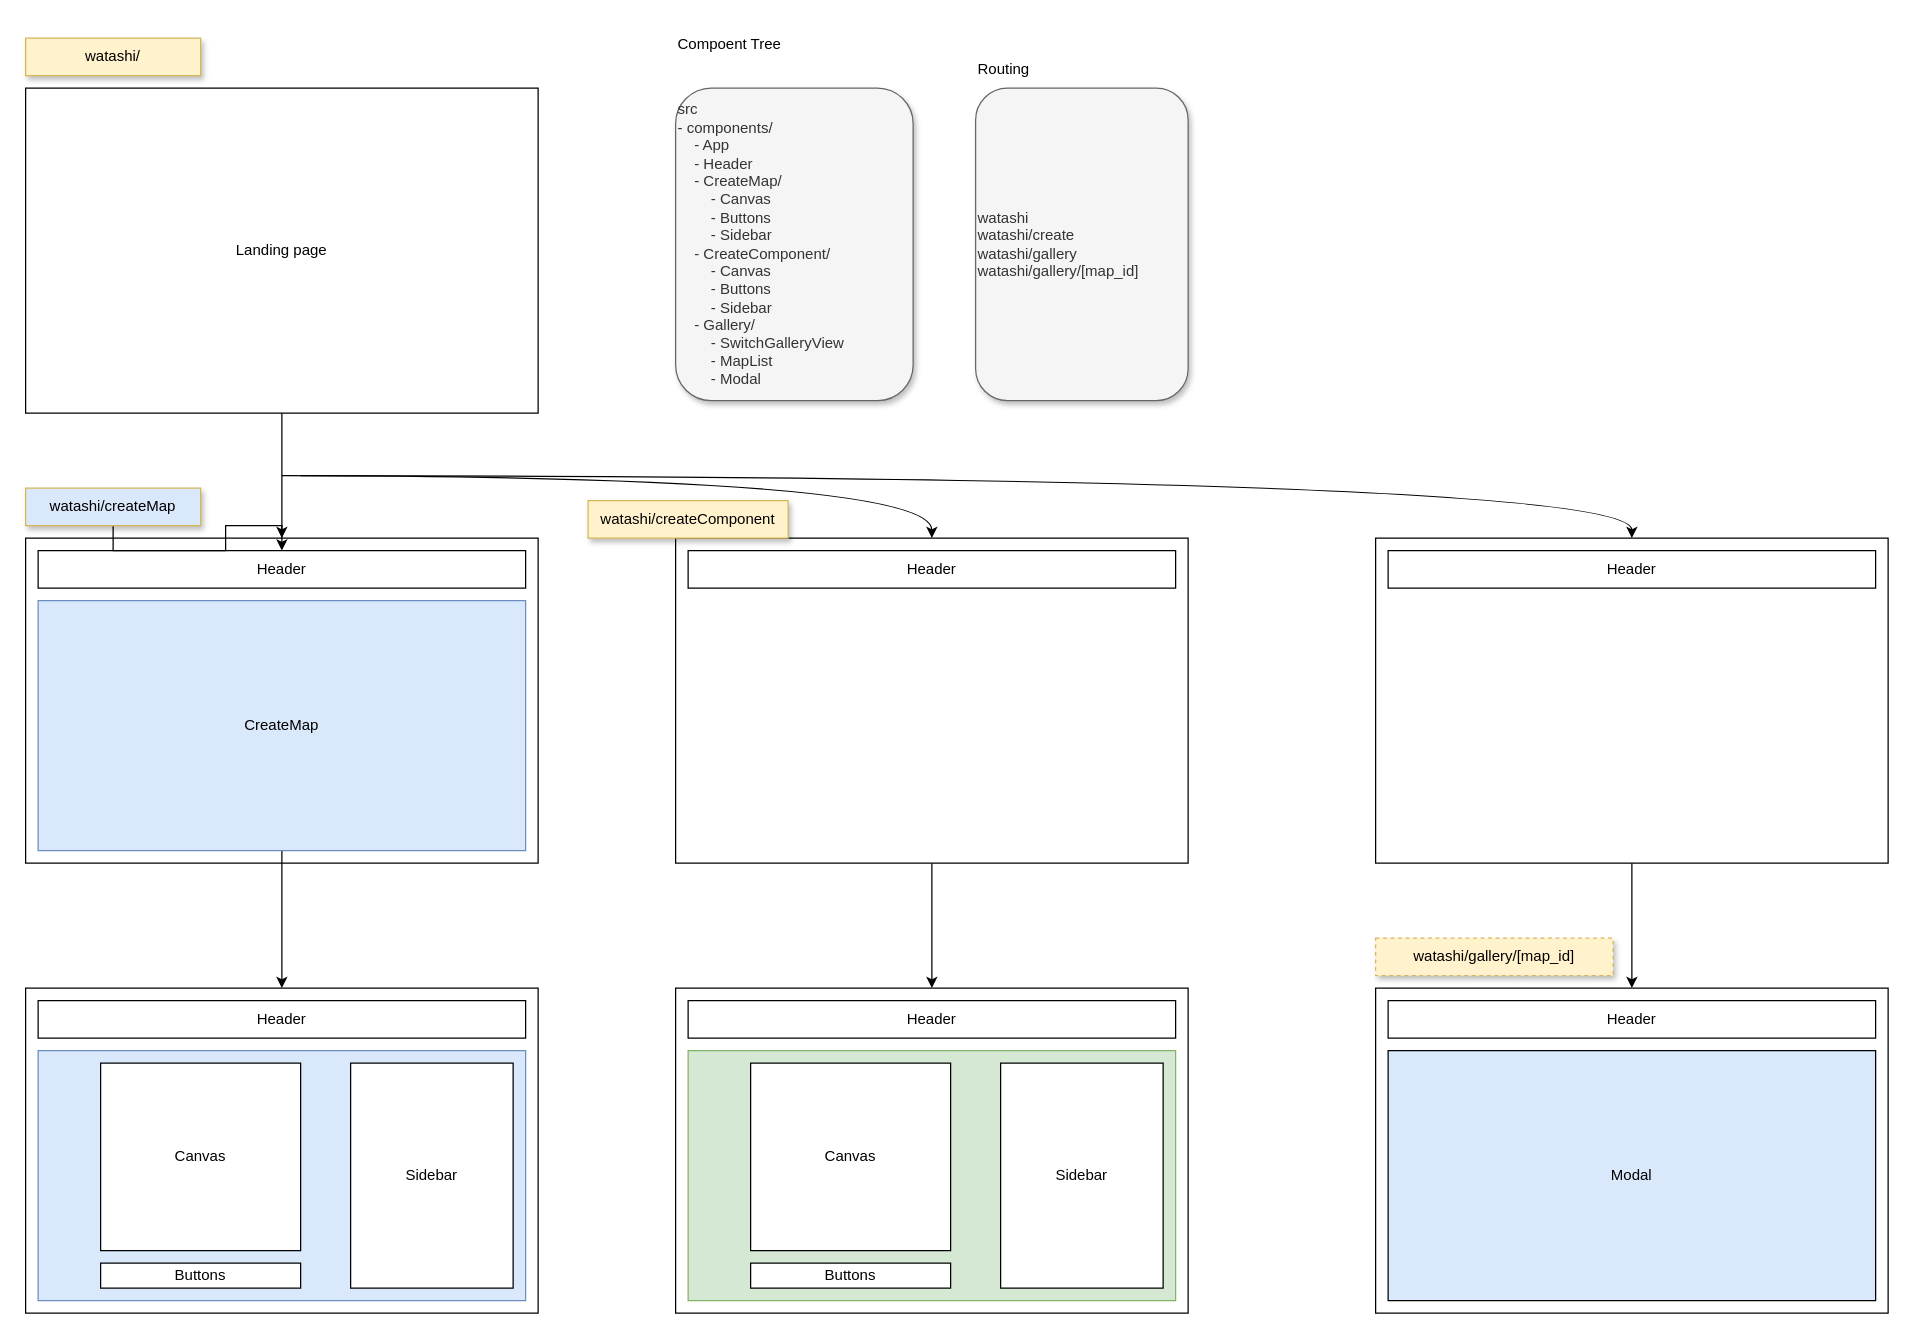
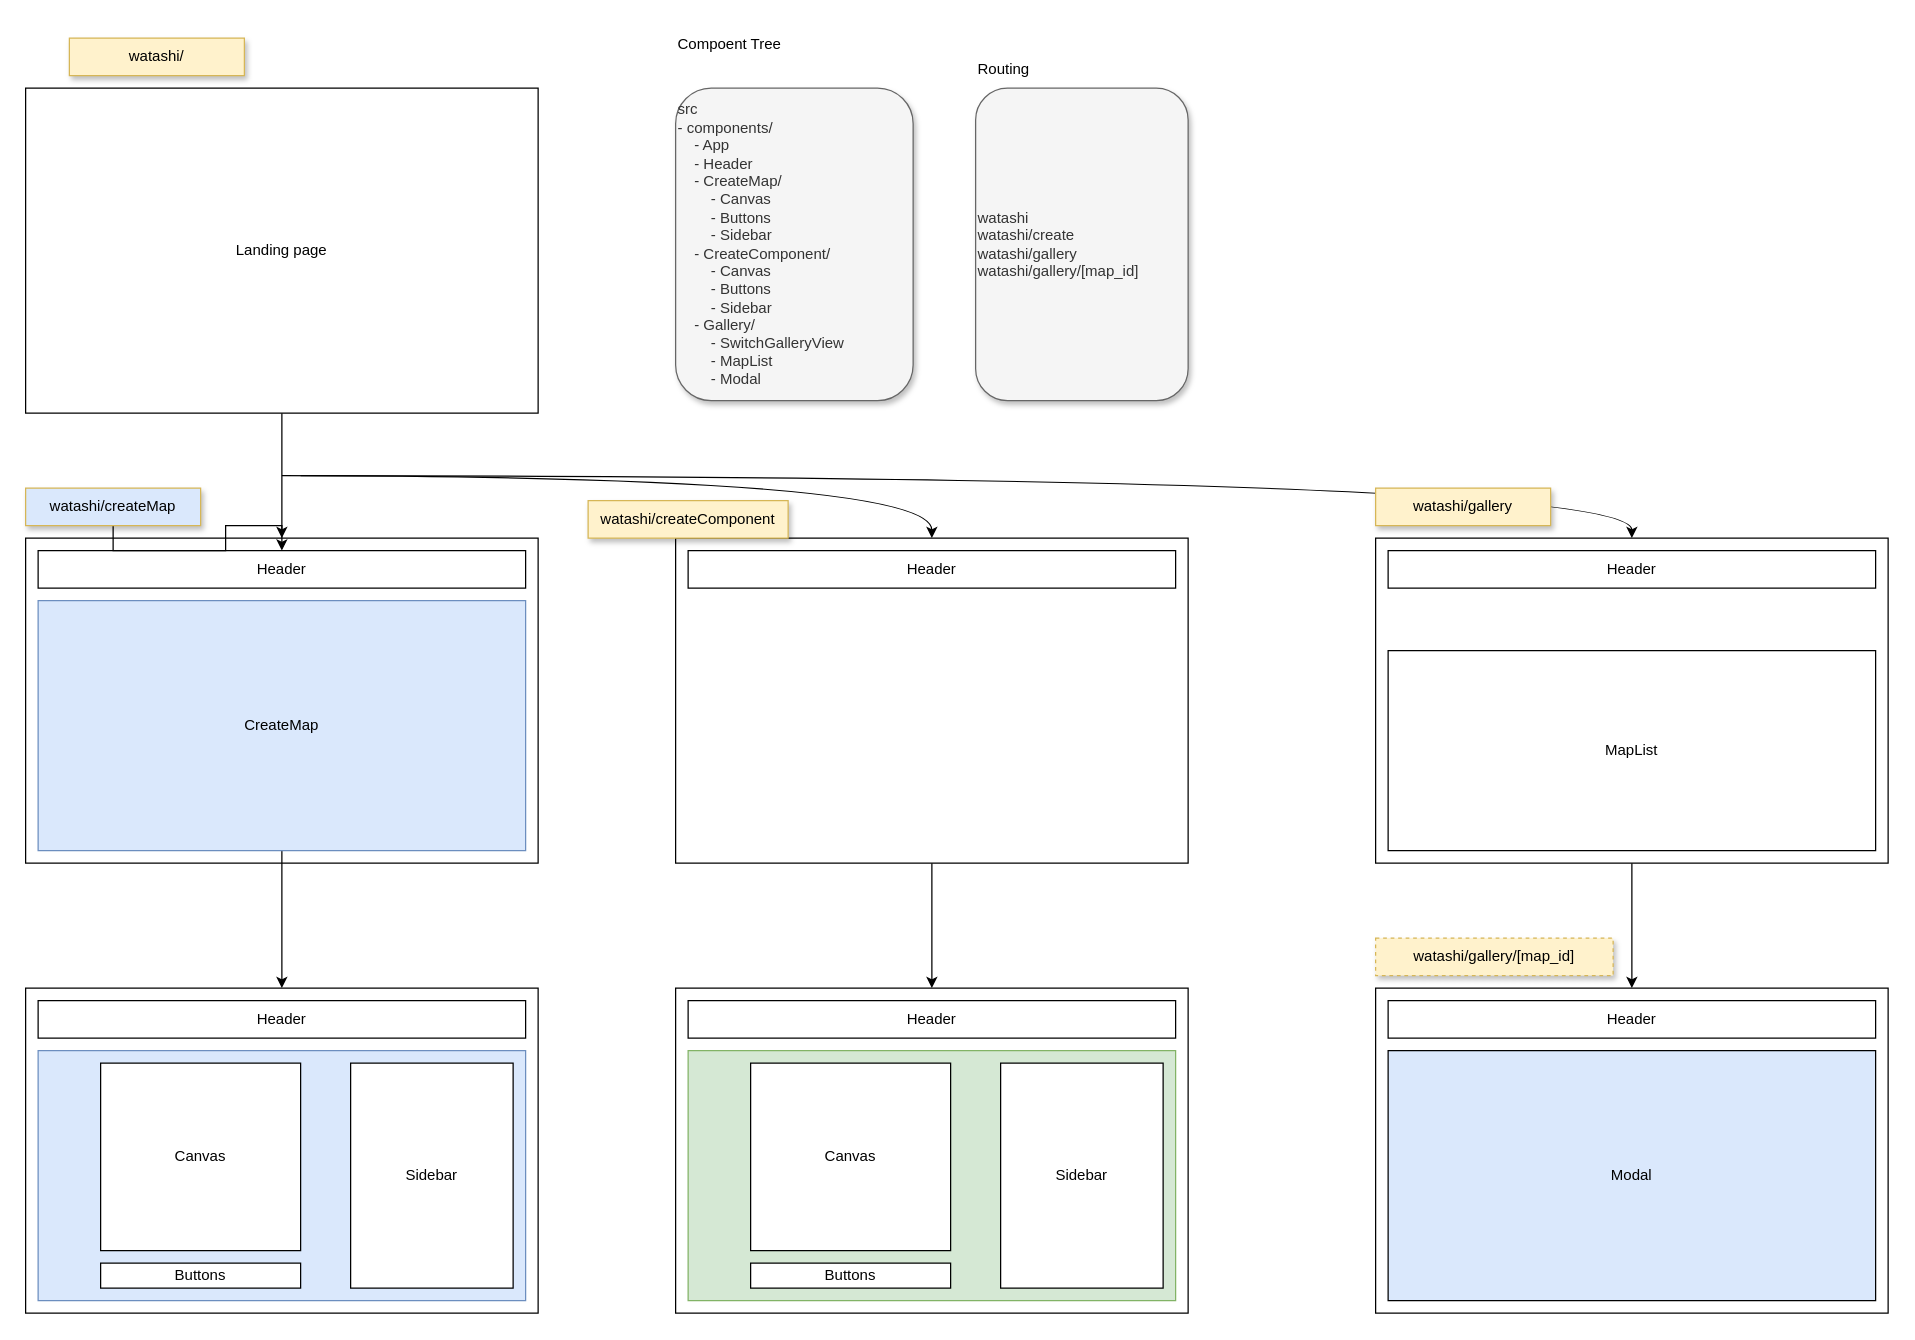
(113, 57) -> (157, 57)
none -> (1463, 507)
none -> (1632, 751)
